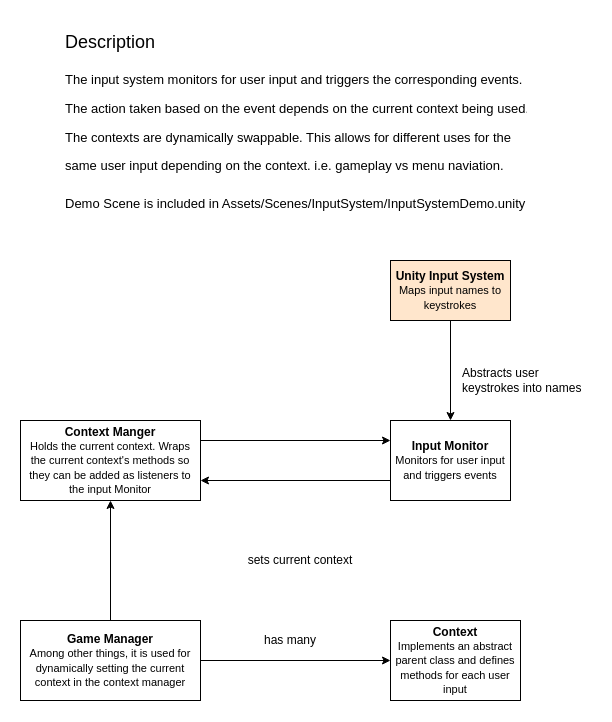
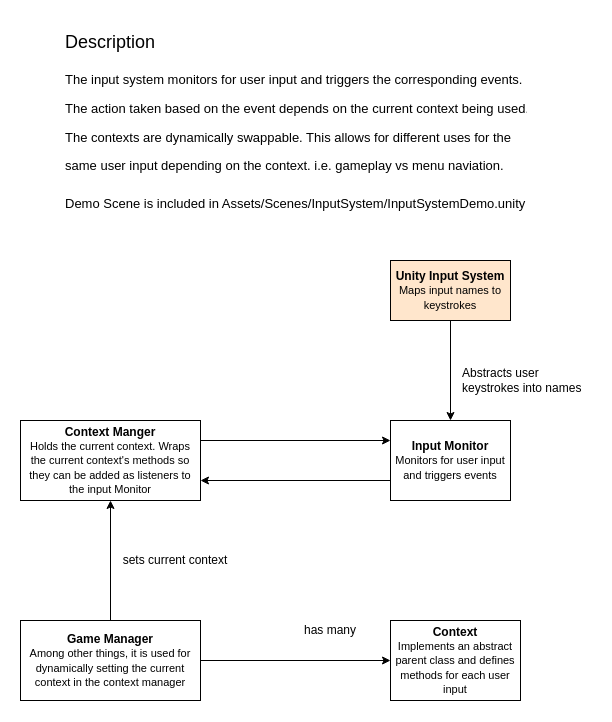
(301, 561) -> (176, 561)
(291, 641) -> (331, 631)
